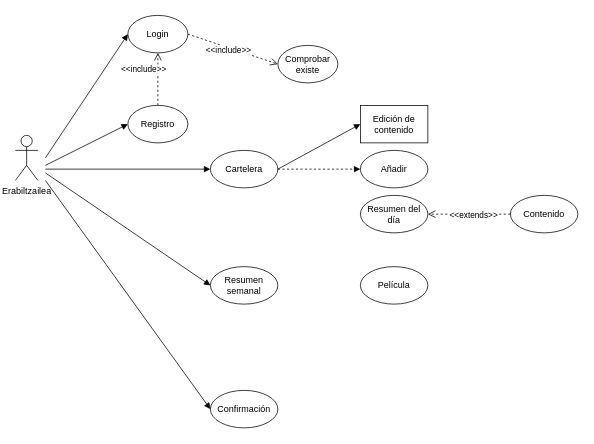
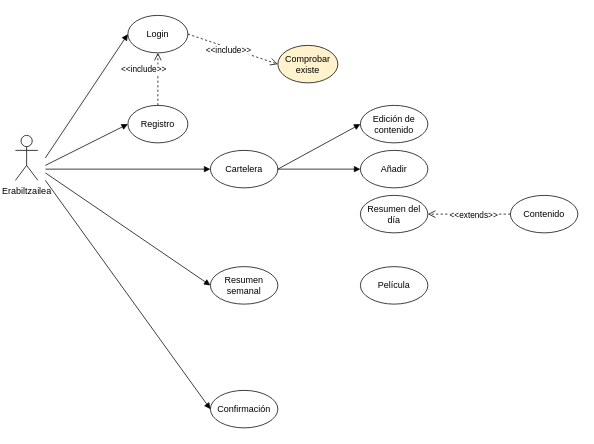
(308, 64) -> (308, 64)
(394, 124) -> (394, 124)
(317, 169) -> (317, 169)
